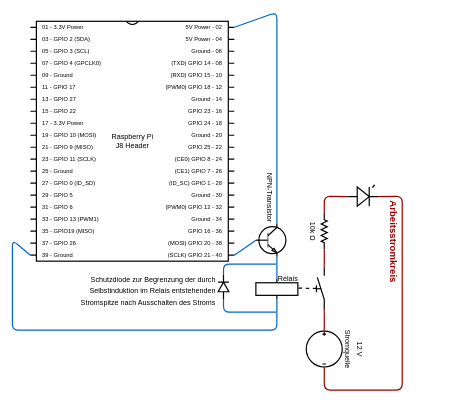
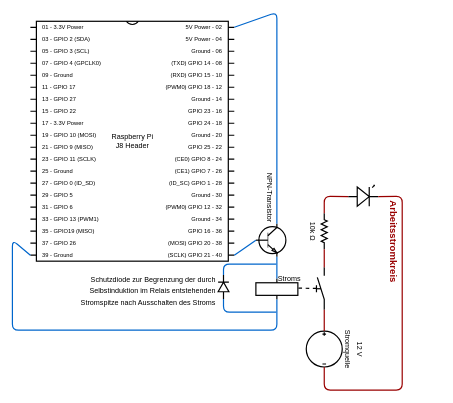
(292, 278) -> (294, 278)
